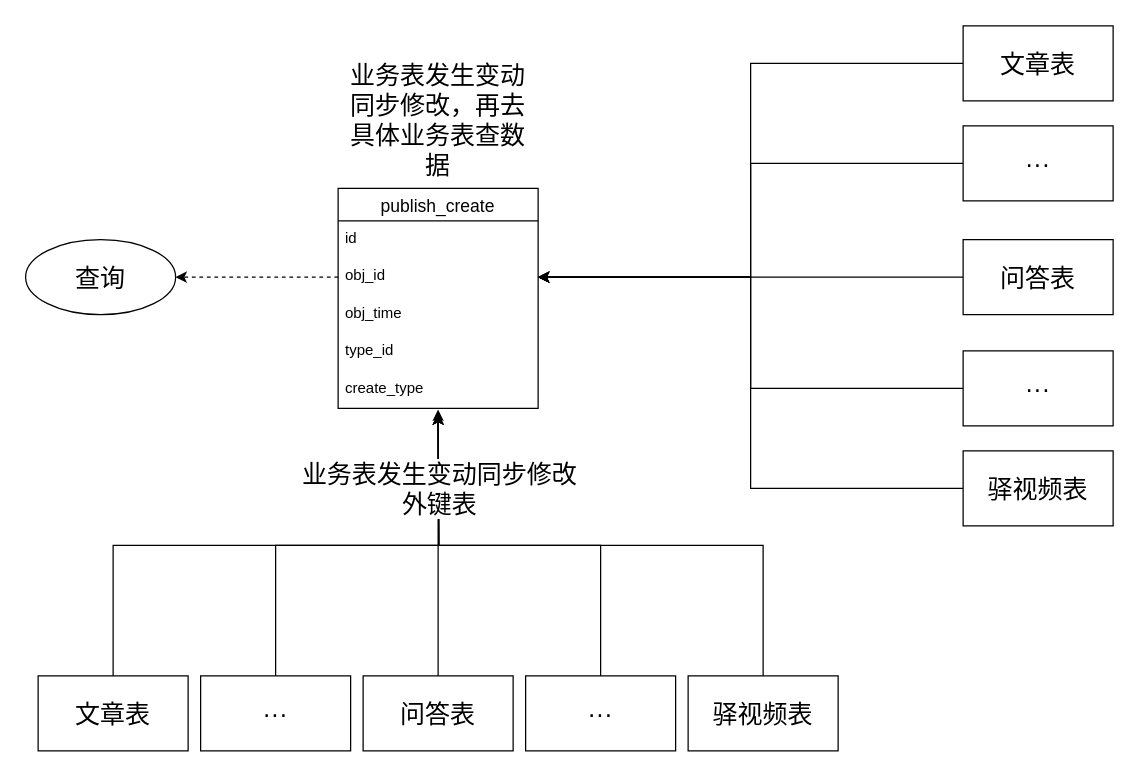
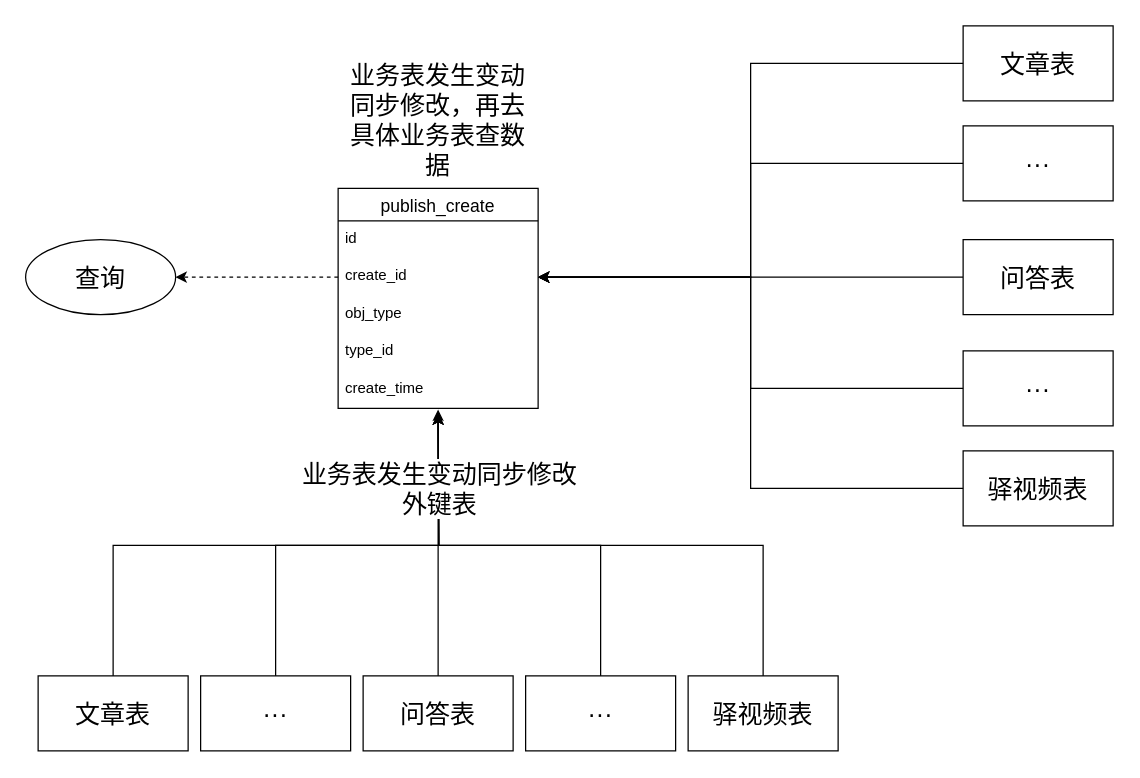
(368, 275) -> (381, 275)
(377, 313) -> (379, 313)
(391, 388) -> (389, 388)
